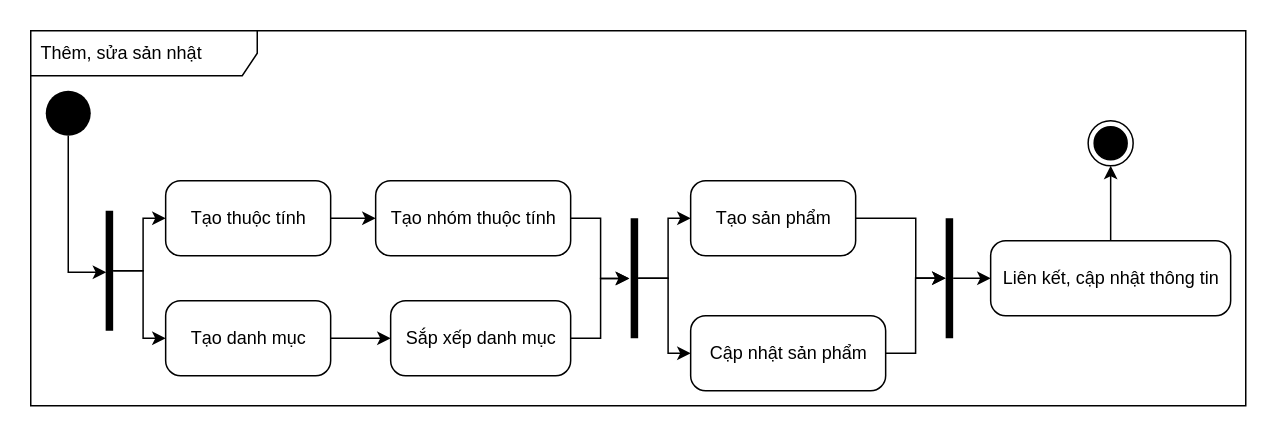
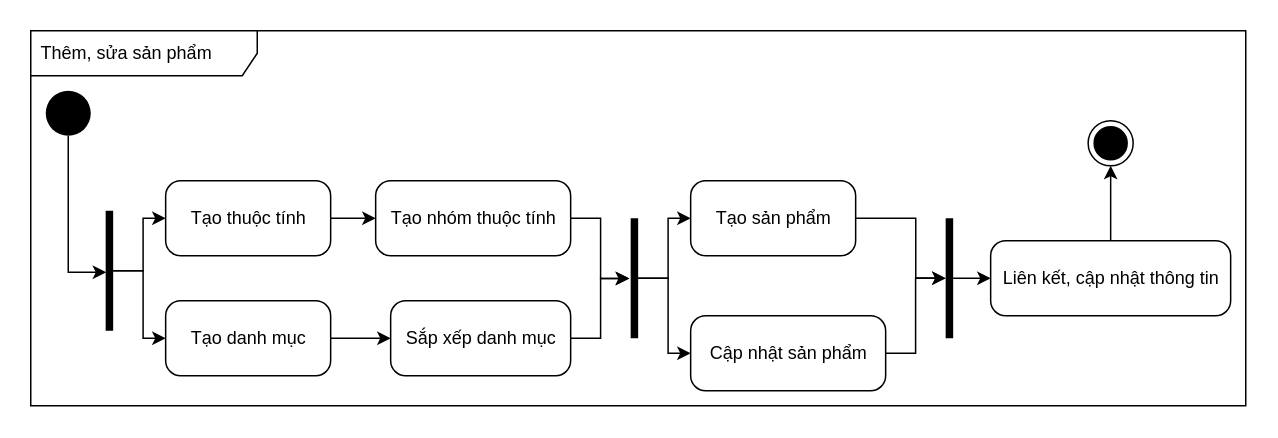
(123, 53) -> (123, 53)
